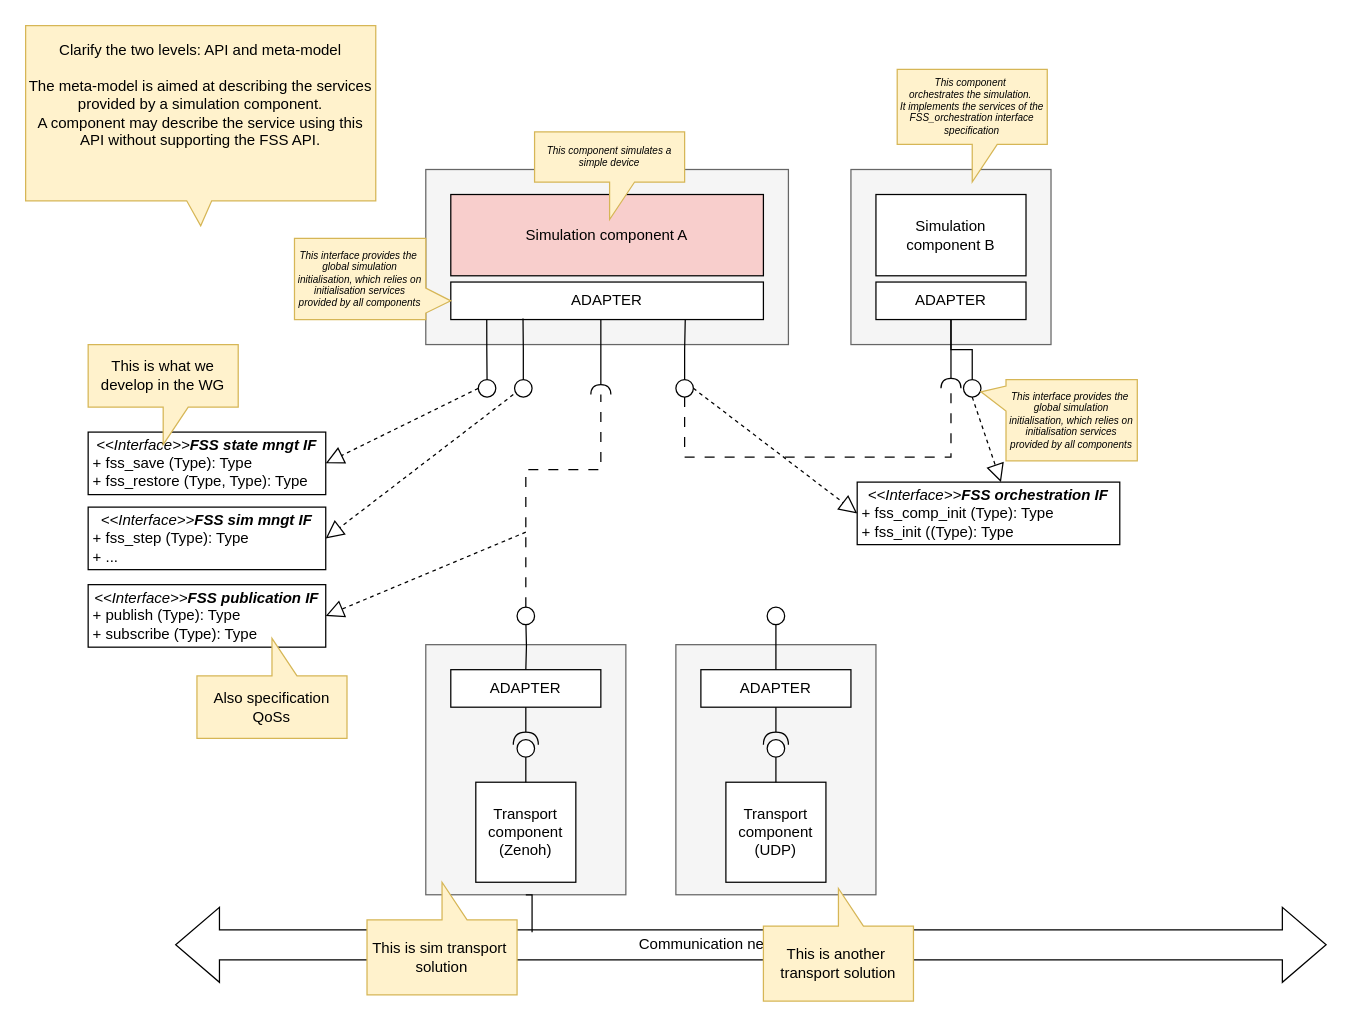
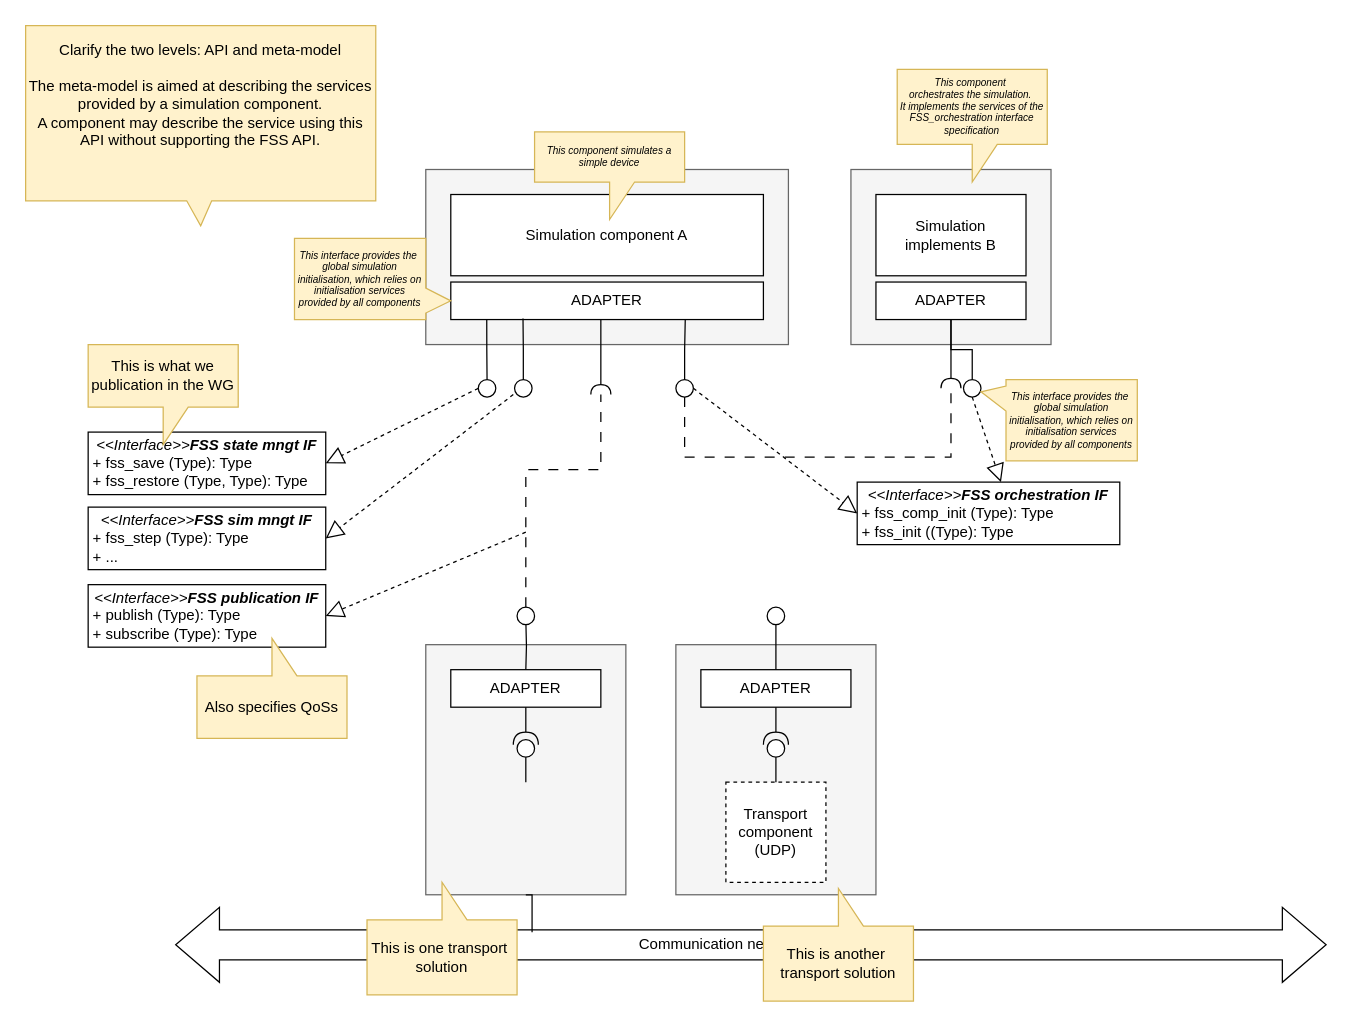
(607, 235) -> (607, 235)
(951, 236) -> (951, 236)
(163, 376) -> (163, 376)
(272, 707) -> (272, 707)
(526, 832) -> none
(776, 832) -> (776, 832)
(442, 957) -> (442, 957)
